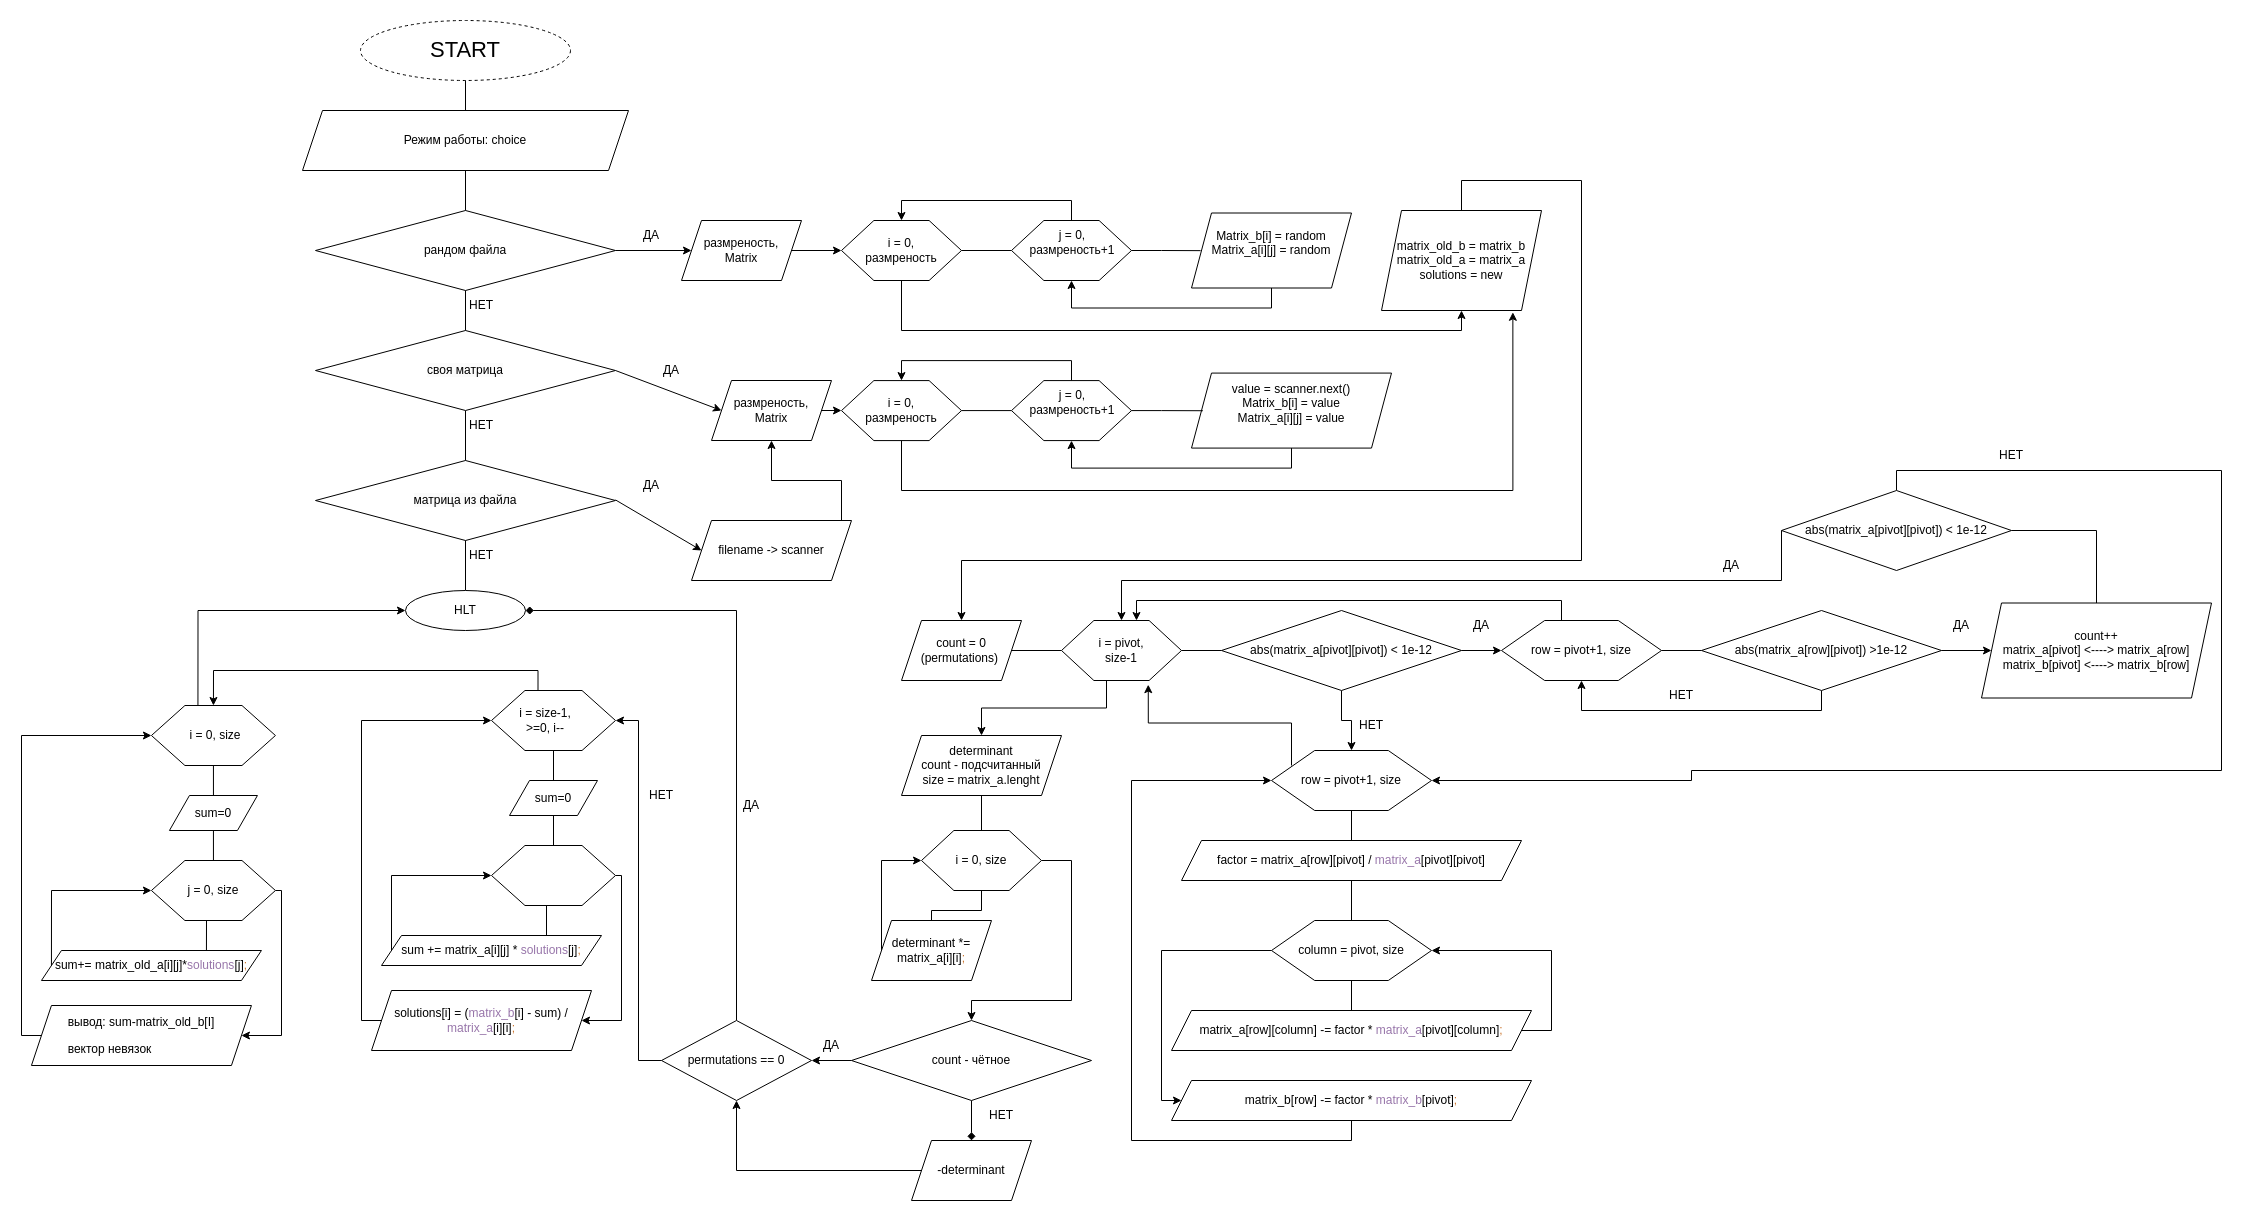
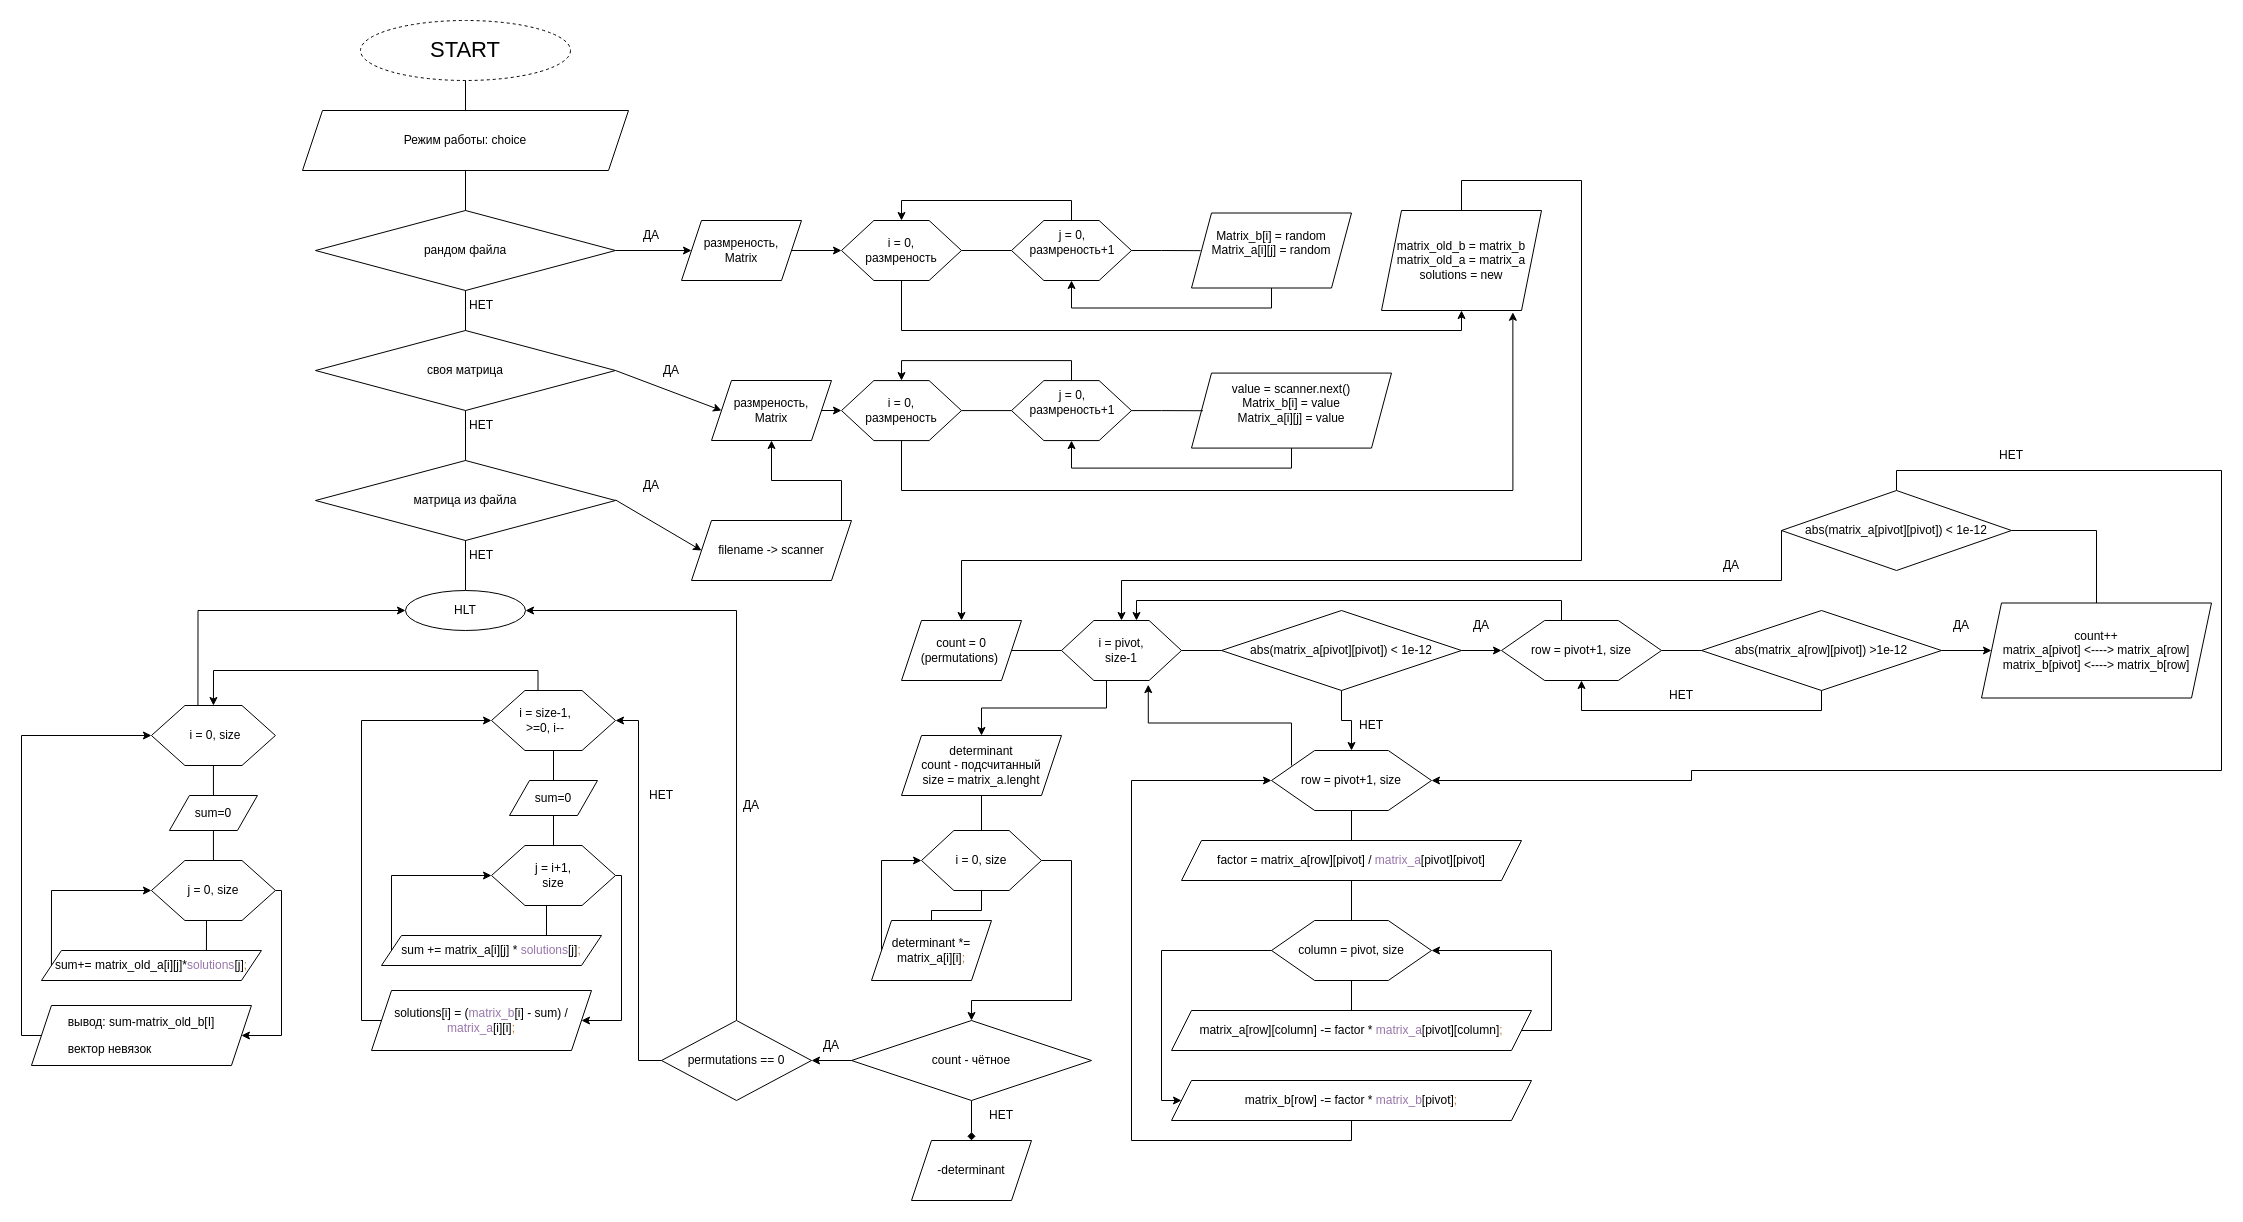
(534, 611) -> (533, 611)
none -> (554, 876)
(798, 1171) -> none
